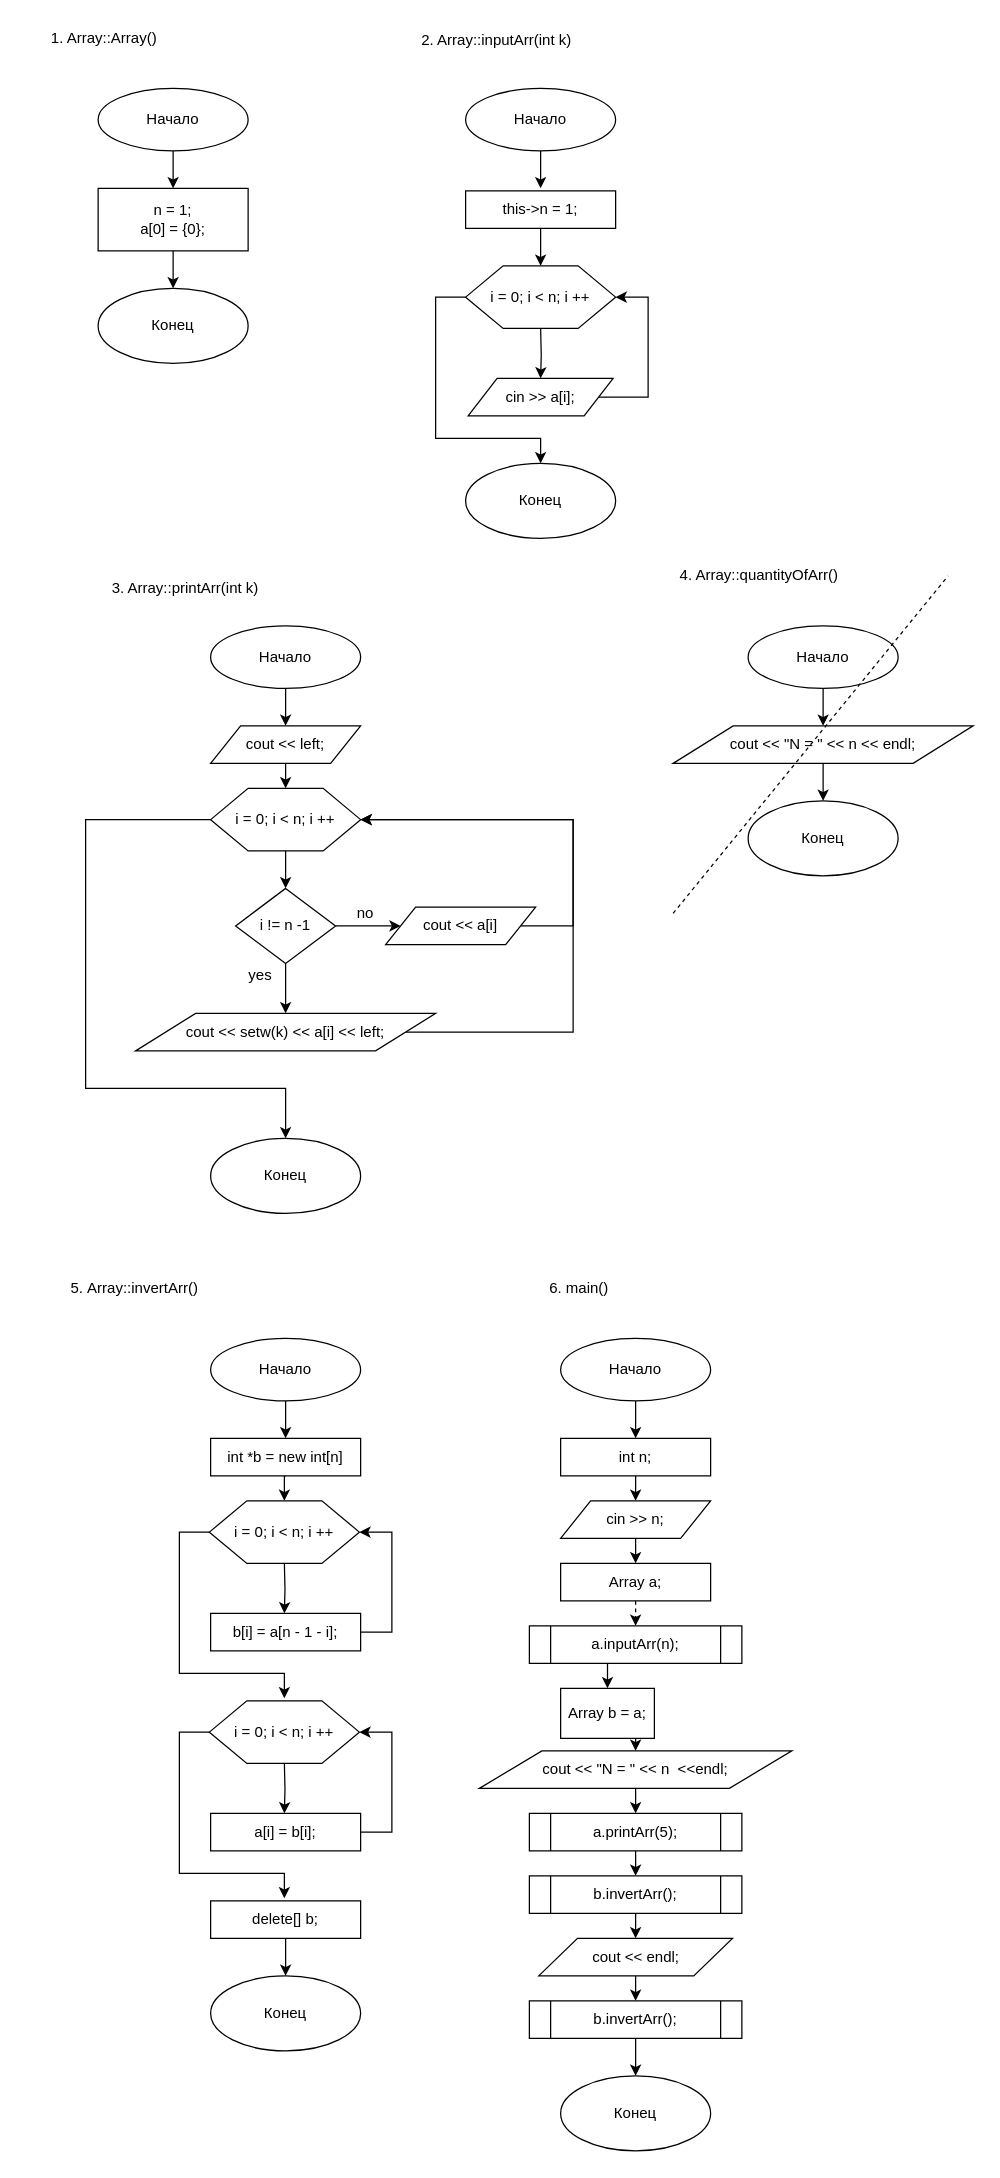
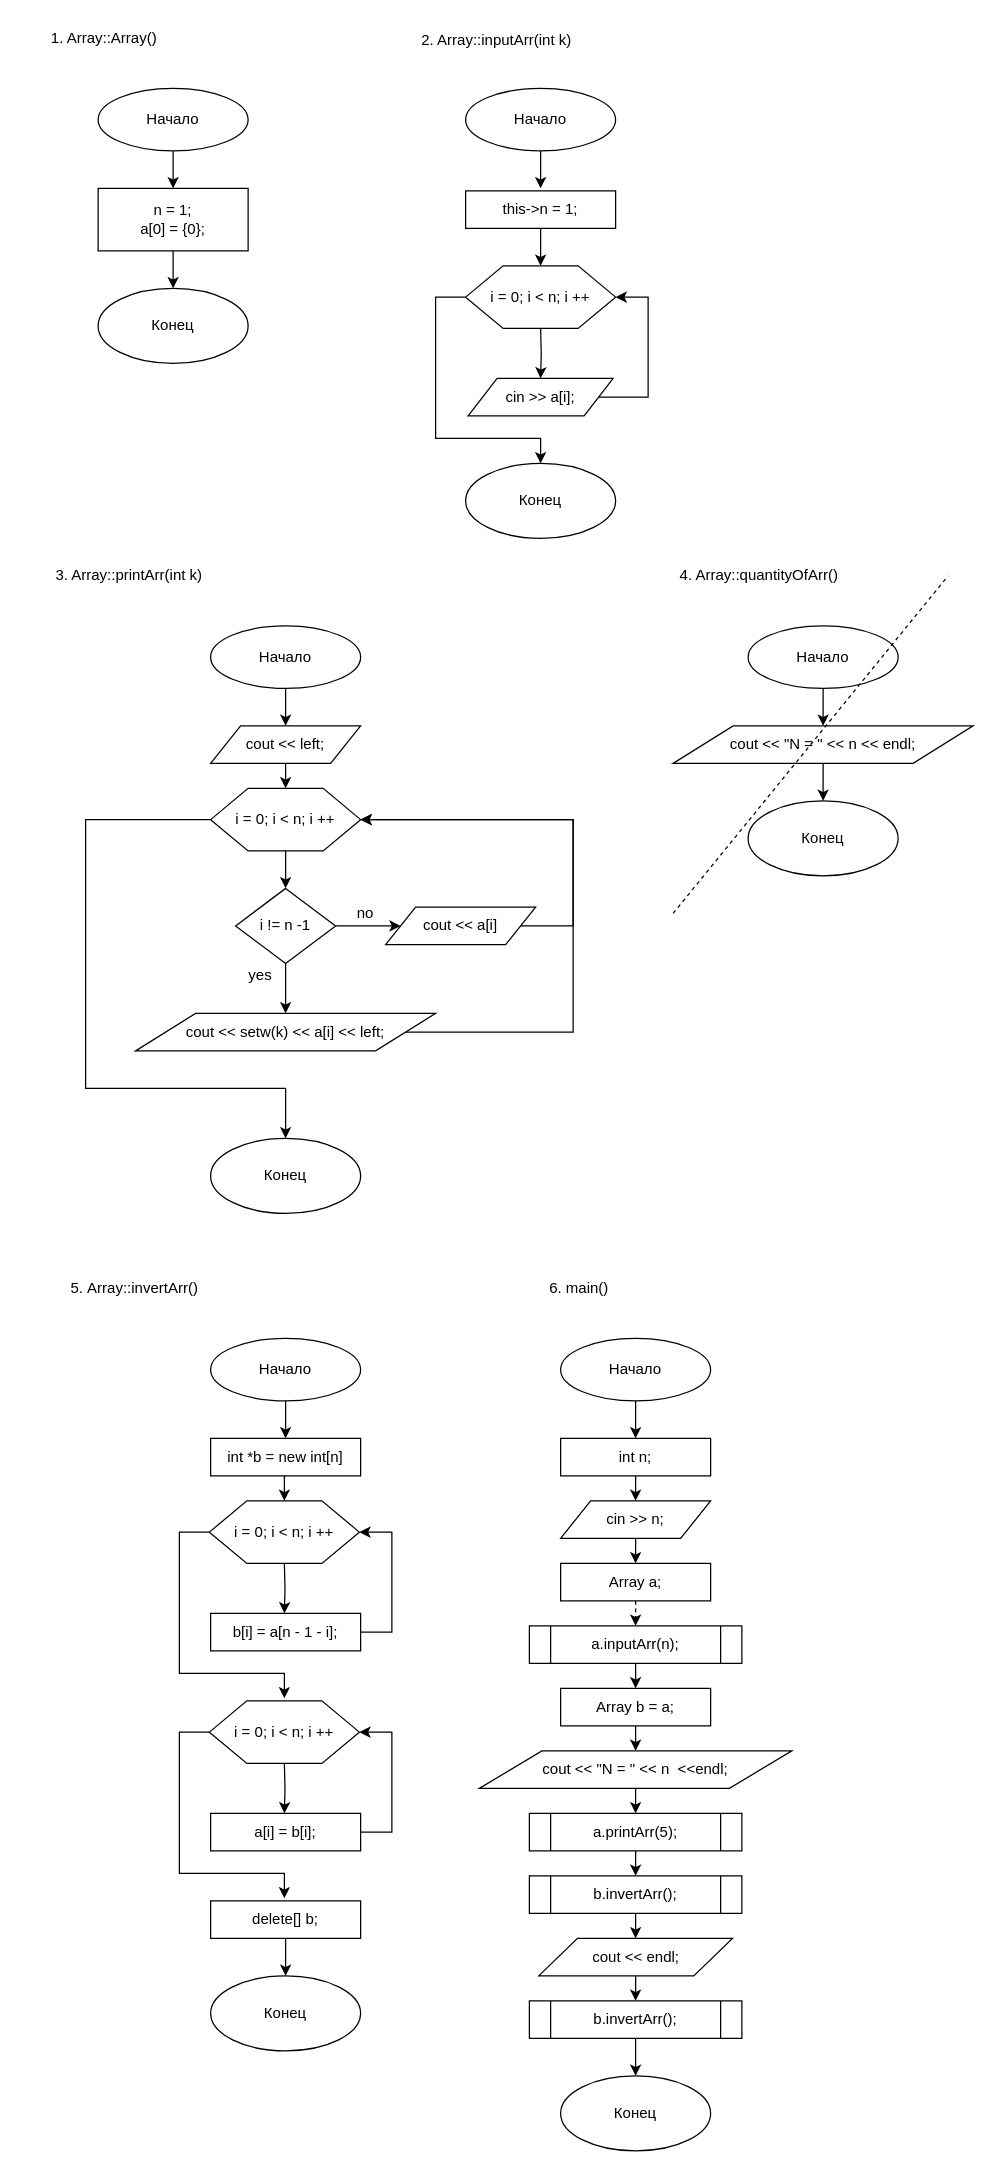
(186, 588) -> (129, 576)
(608, 1713) -> (636, 1707)
